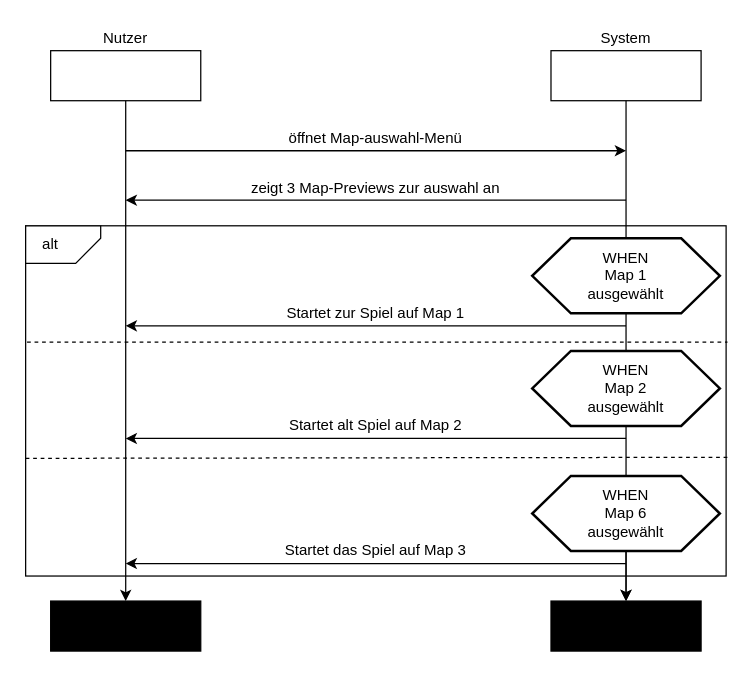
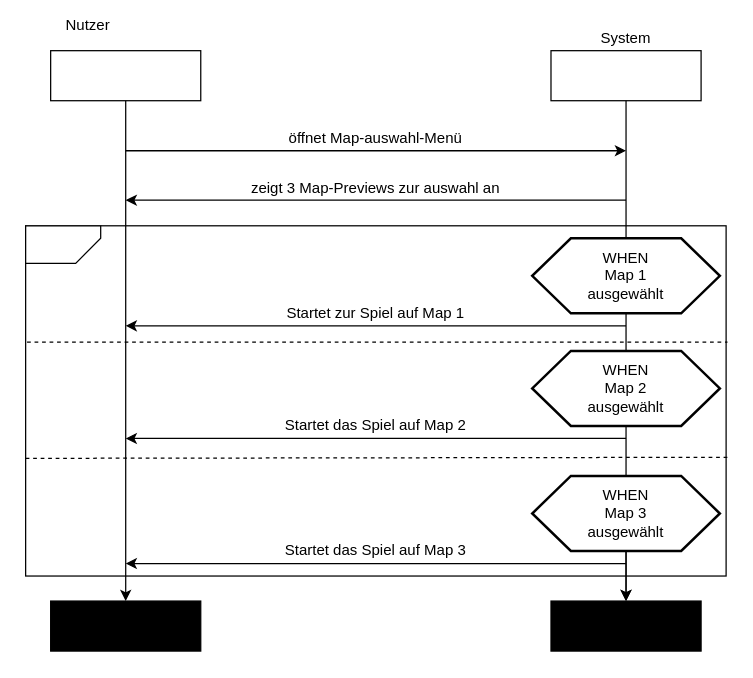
(126, 38) -> (88, 26)
(51, 244) -> none
(376, 426) -> (376, 426)
(626, 513) -> (626, 513)
